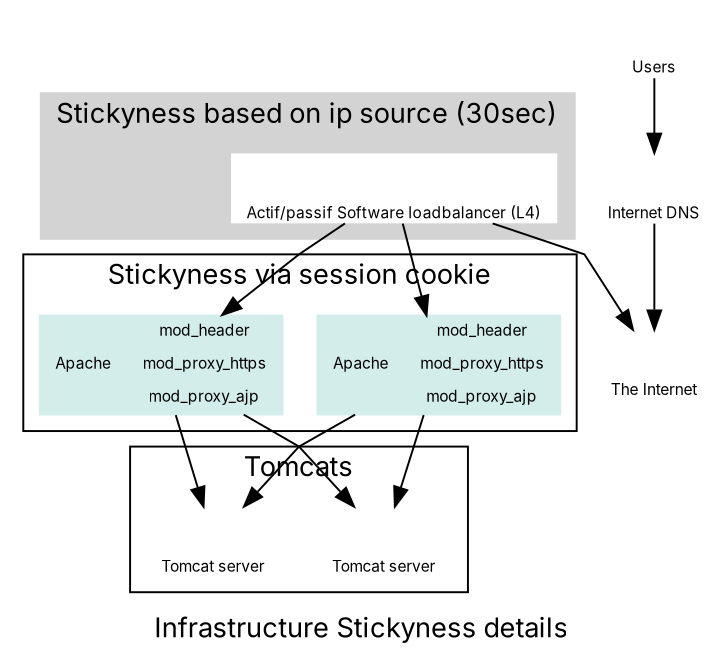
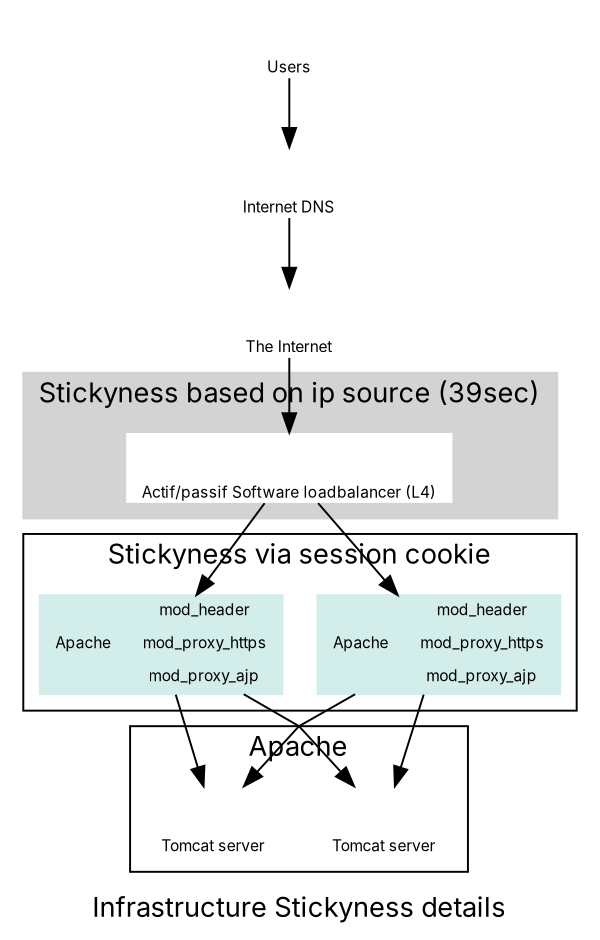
(308, 116) -> (290, 395)
(589, 261) -> (289, 385)
(299, 469) -> (299, 749)
